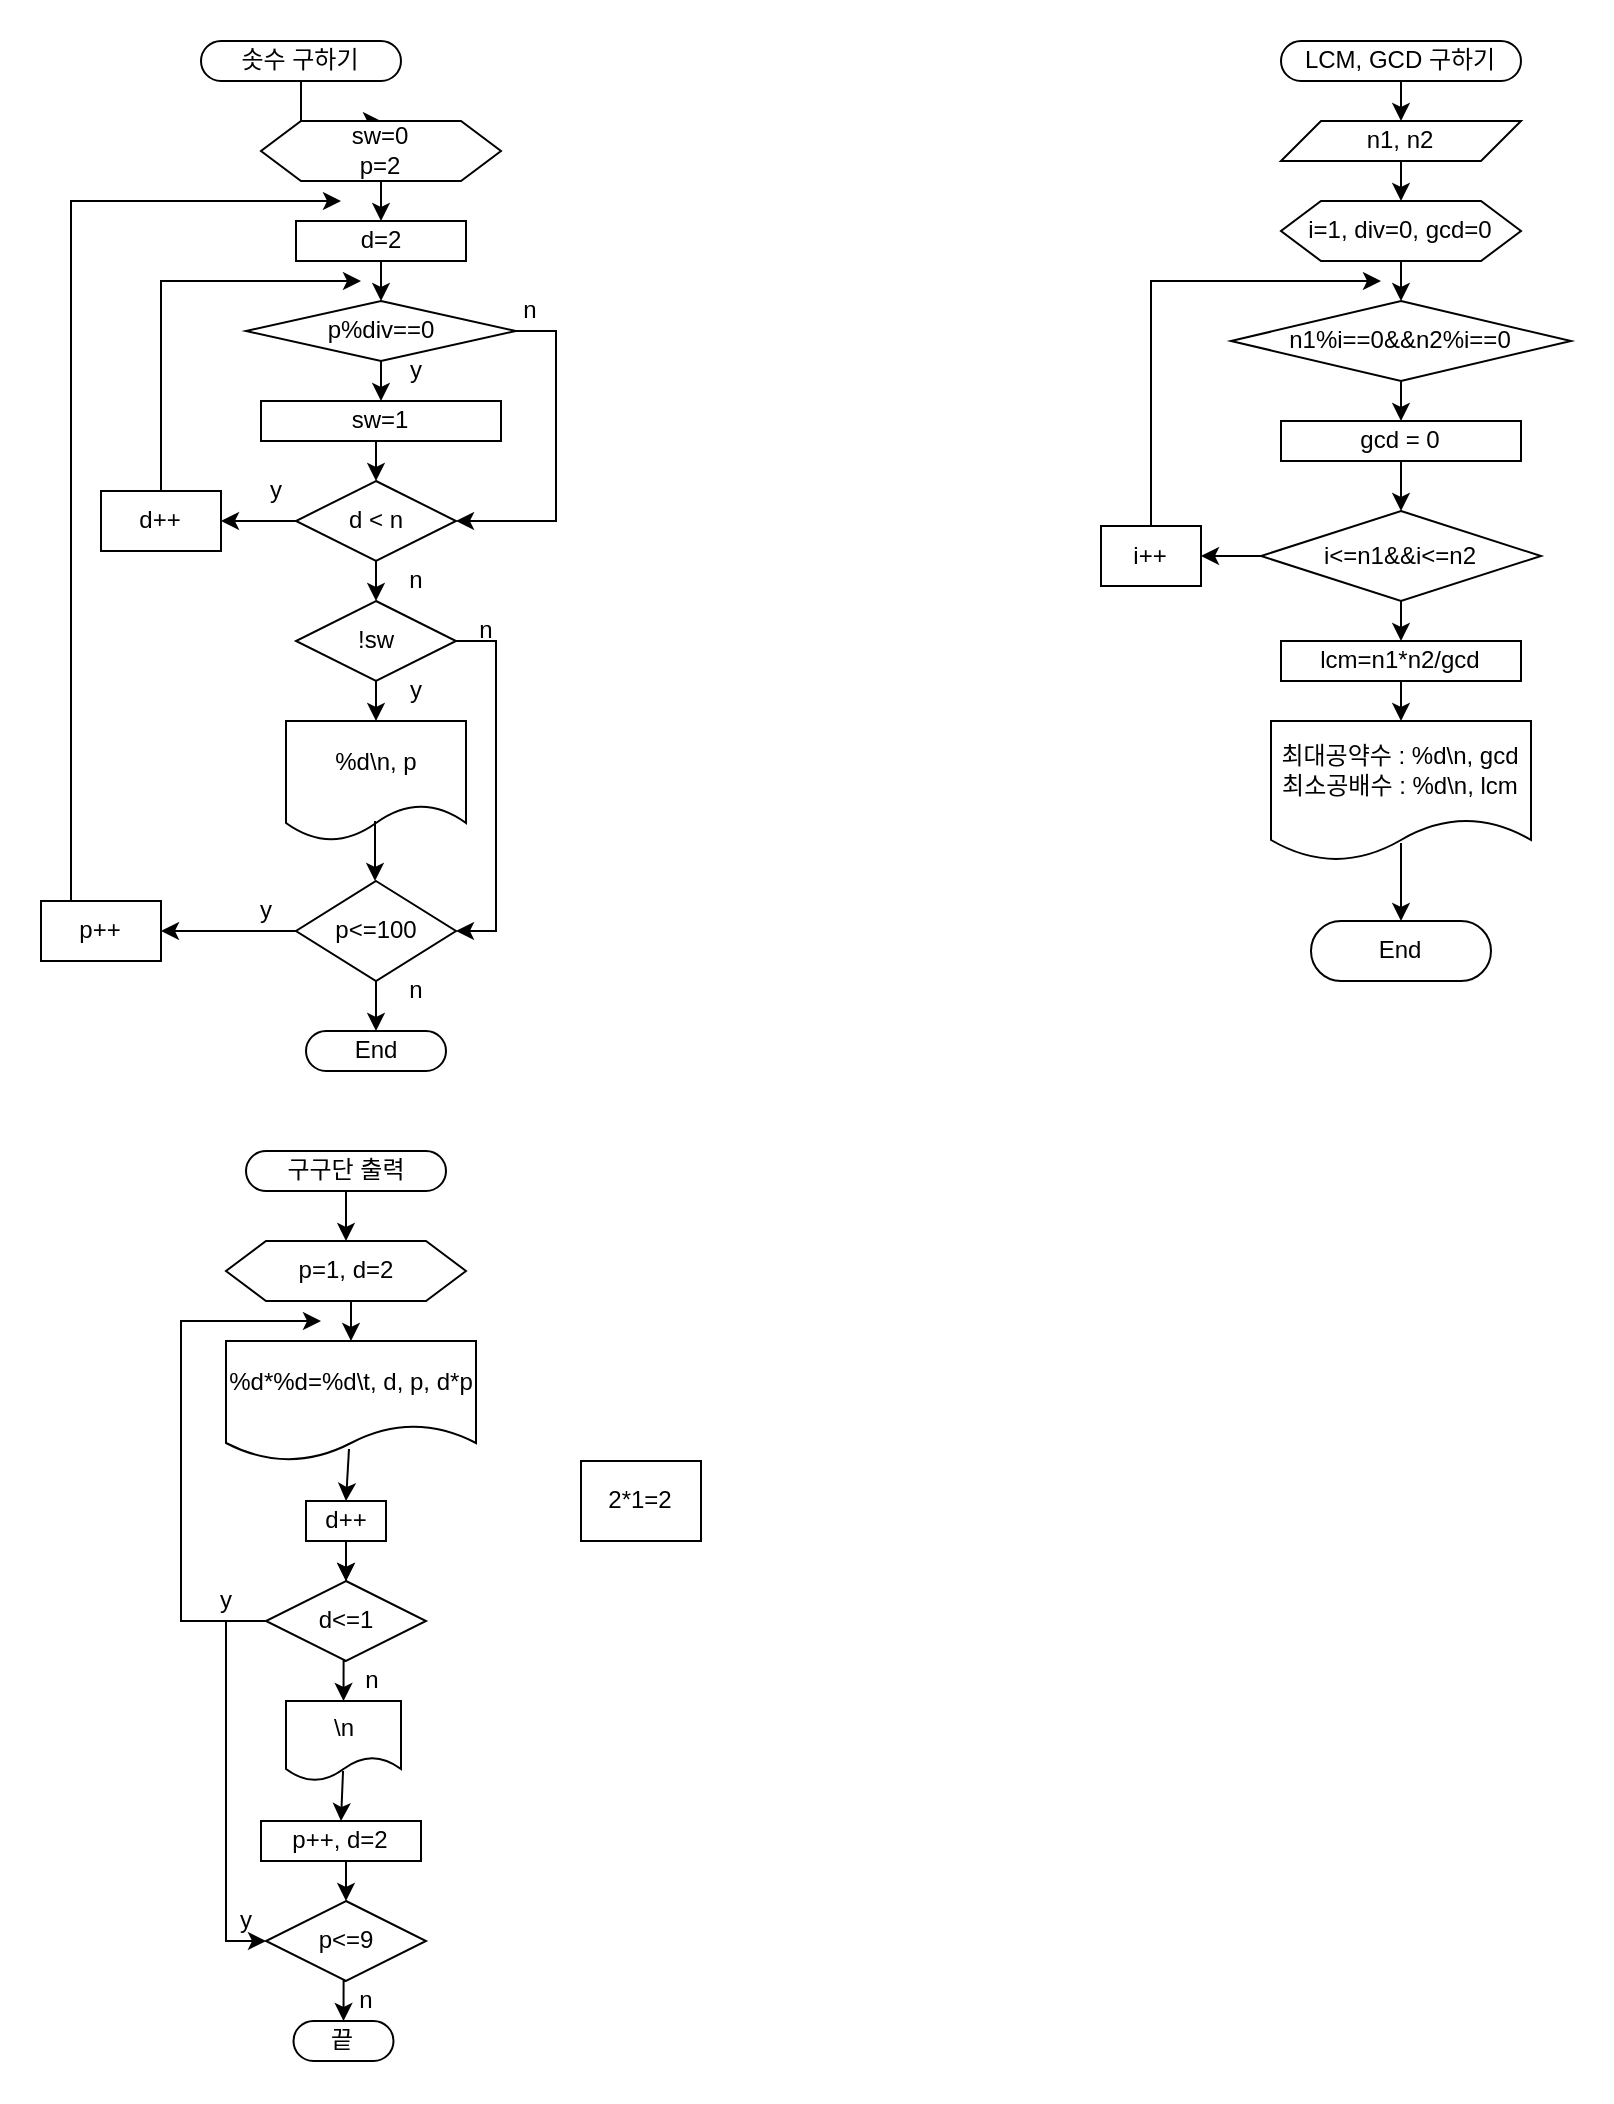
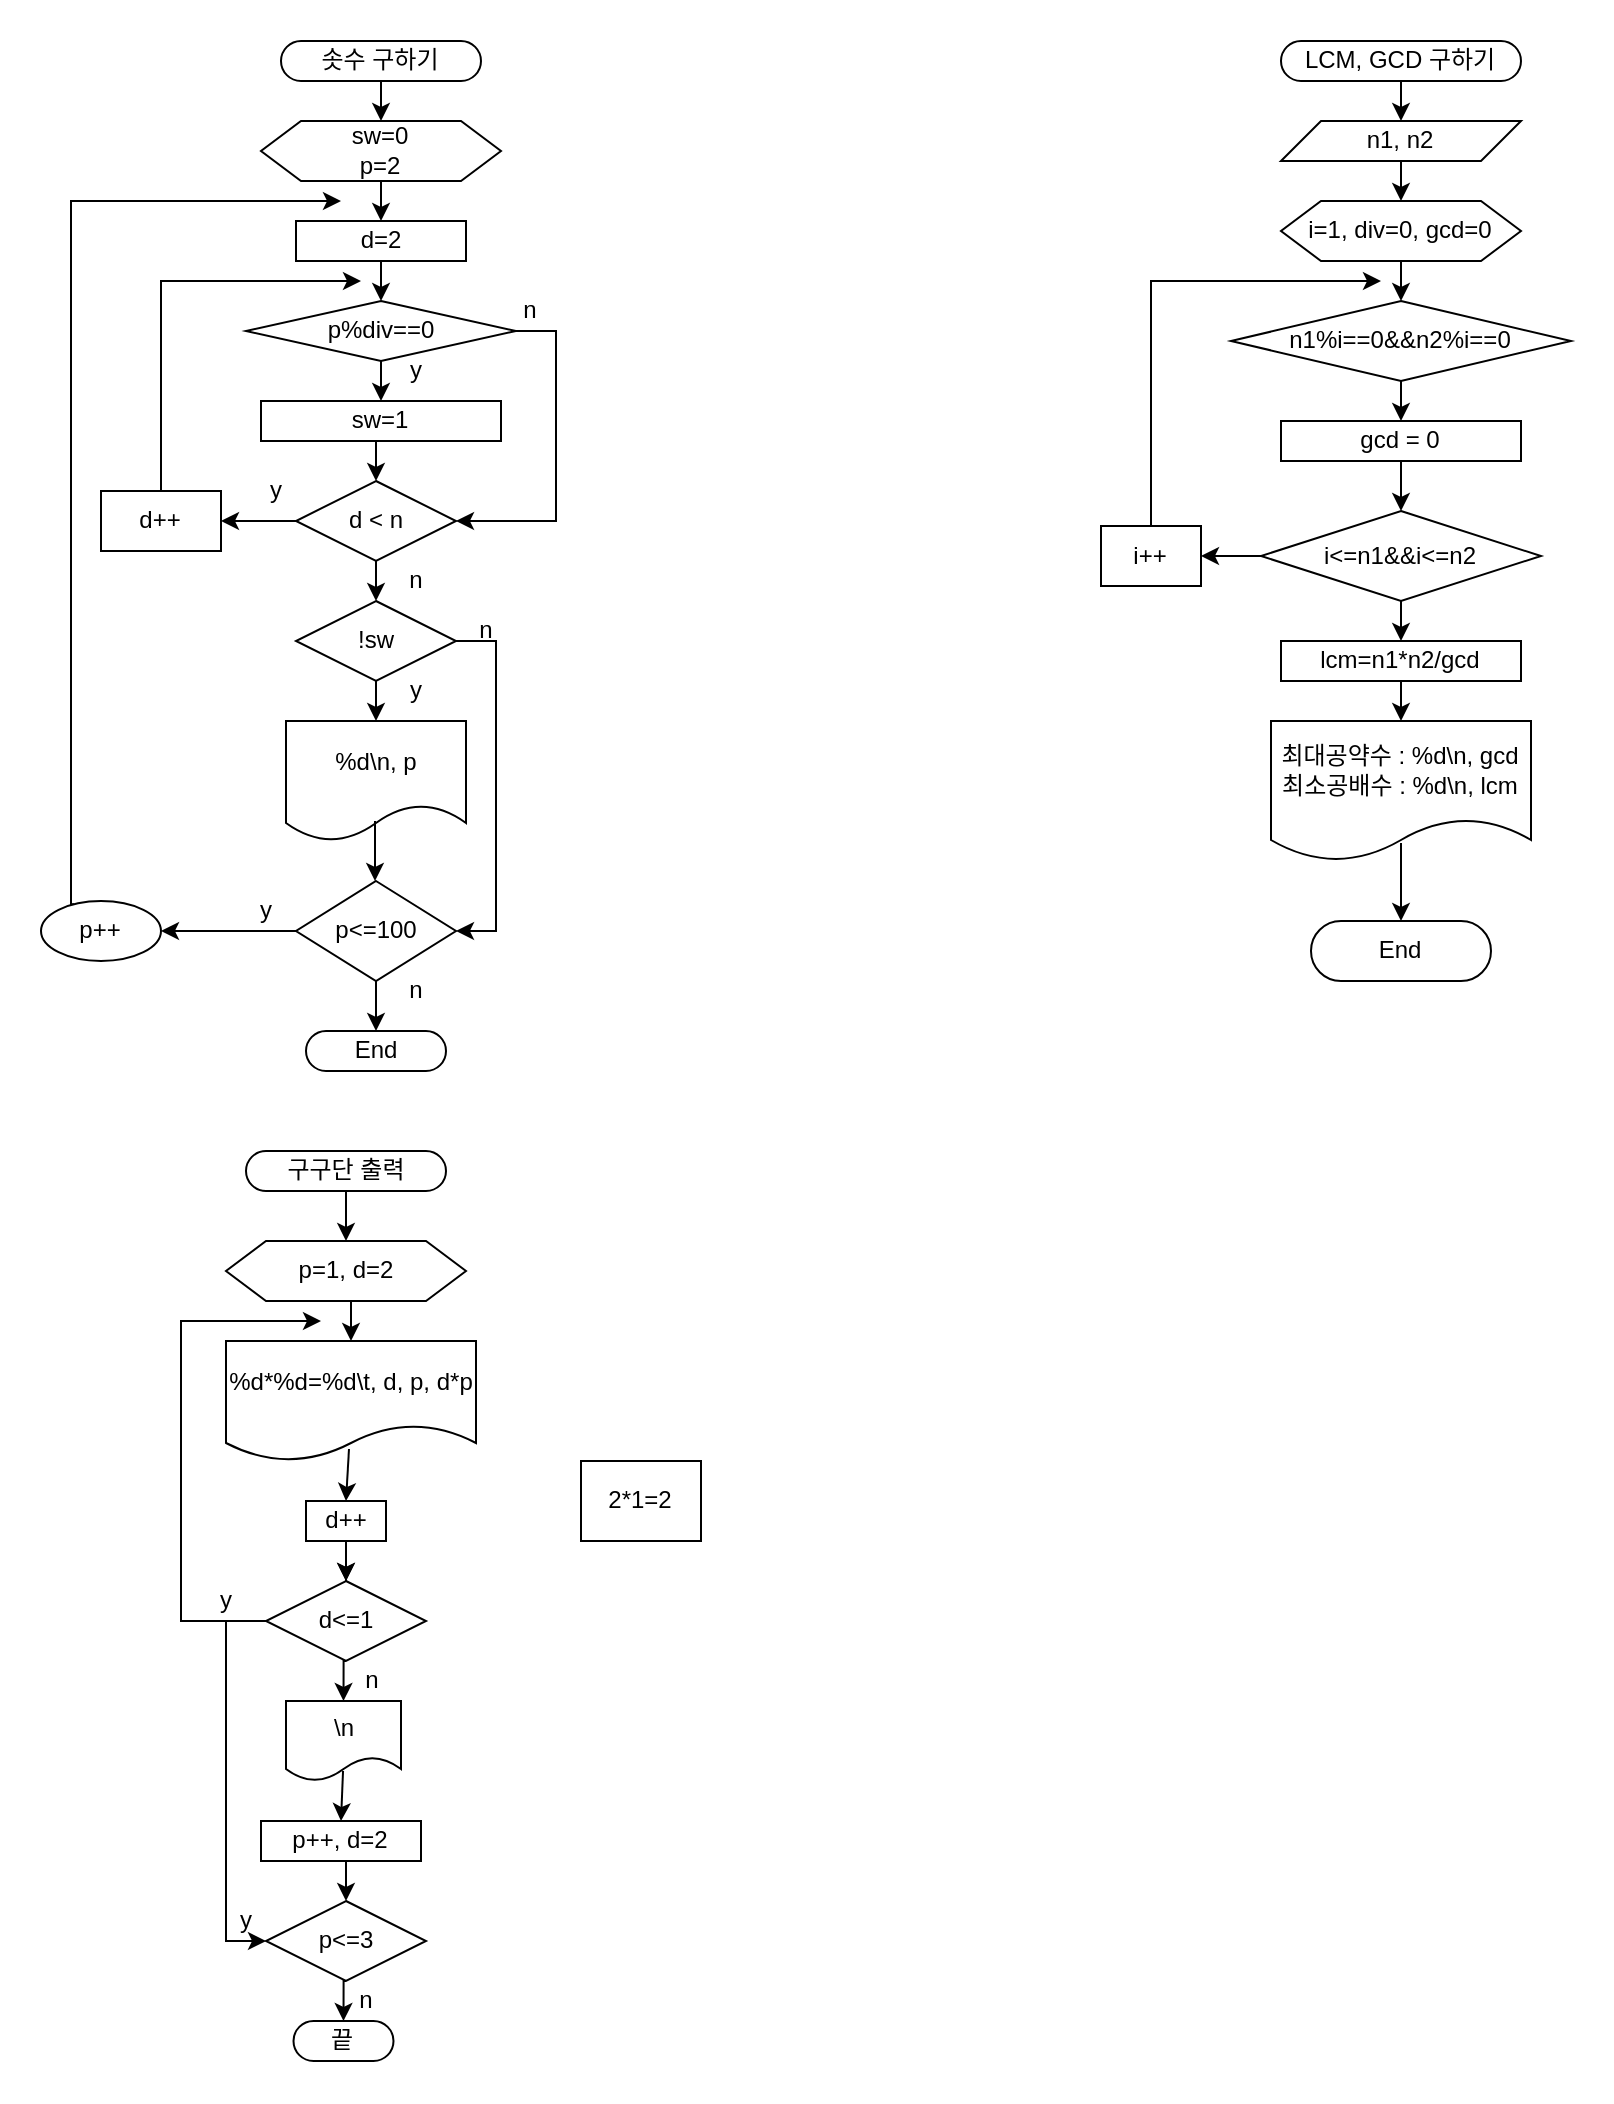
(301, 61) -> (381, 61)
(101, 931) -> (101, 931)
(347, 1941) -> (347, 1941)
